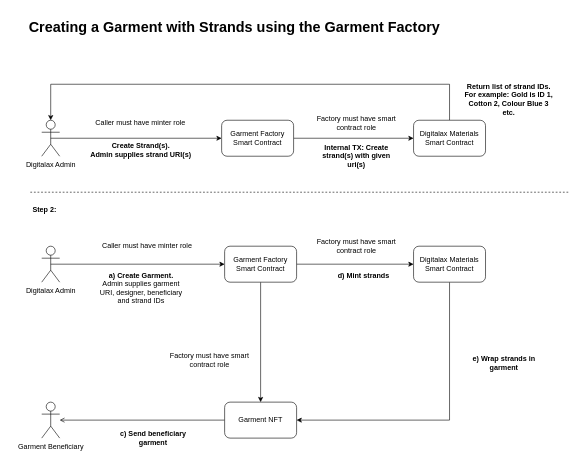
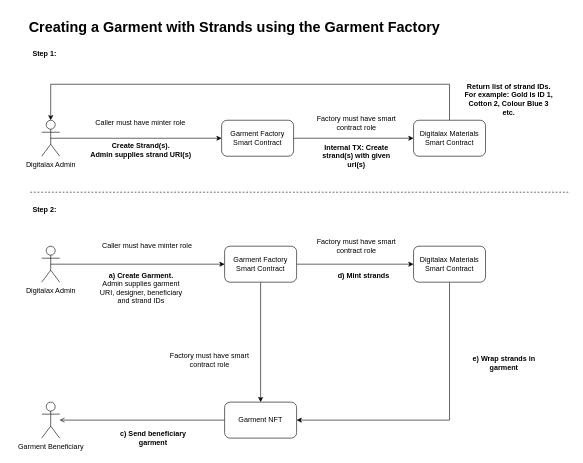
none -> (45, 54)
